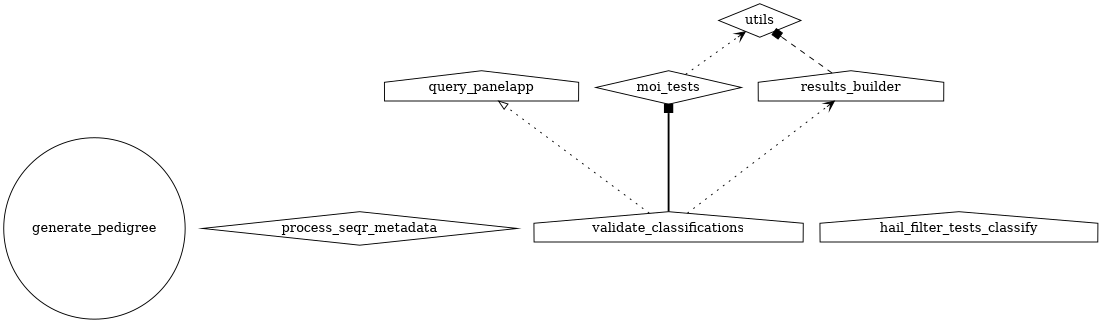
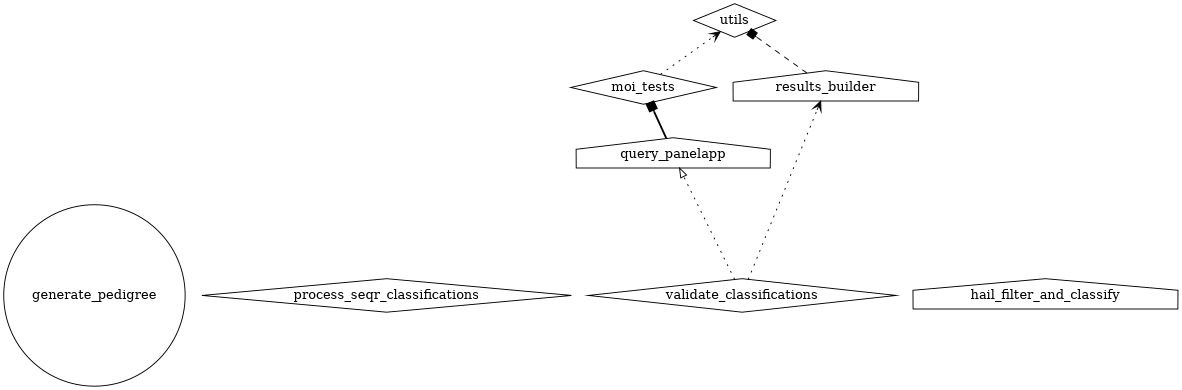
(669, 163) -> (660, 125)
(360, 228) -> (387, 295)
(669, 228) -> (742, 295)
(959, 228) -> (1045, 295)
